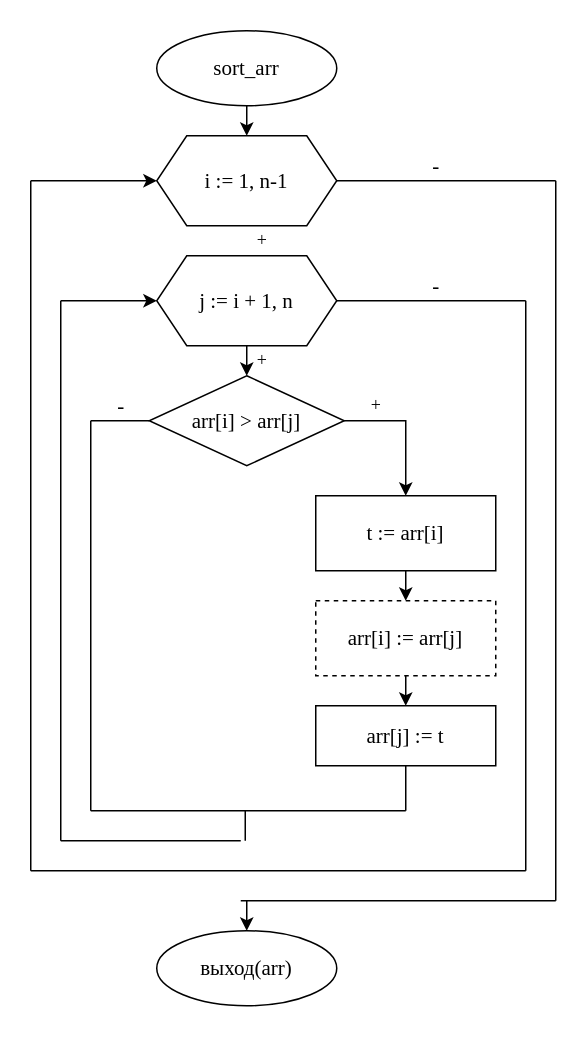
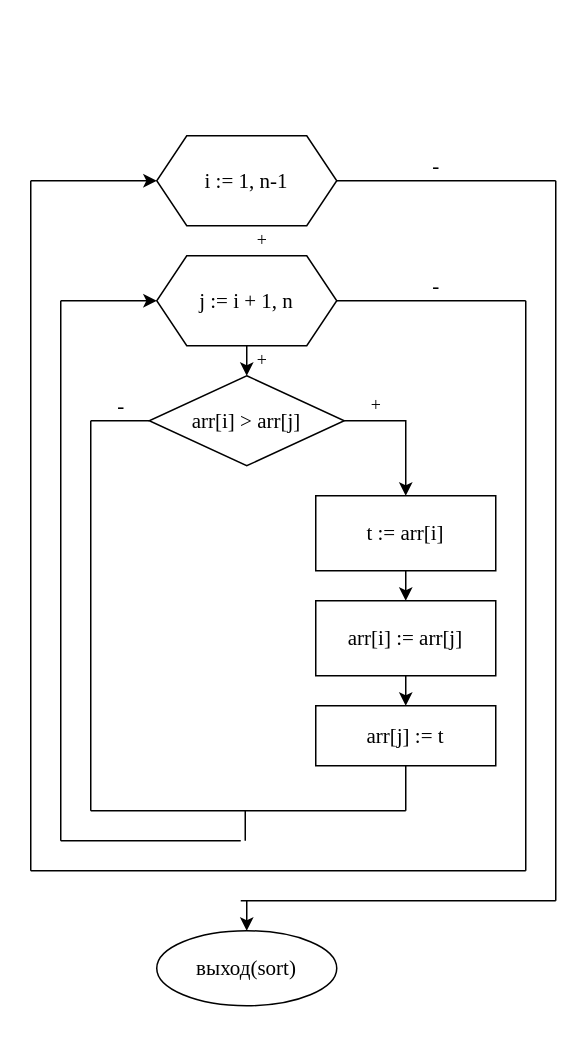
(247, 68) -> none
(247, 116) -> none
(406, 638) -> (406, 638)
(247, 968) -> (247, 968)
